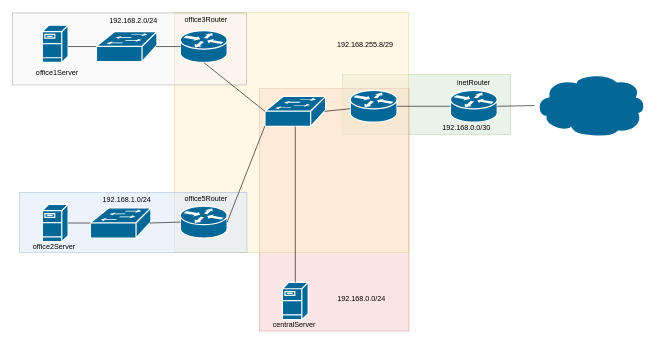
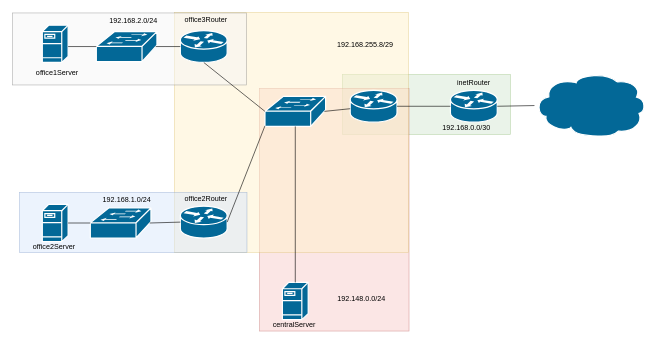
(206, 198) -> (206, 198)
(362, 303) -> (362, 303)
